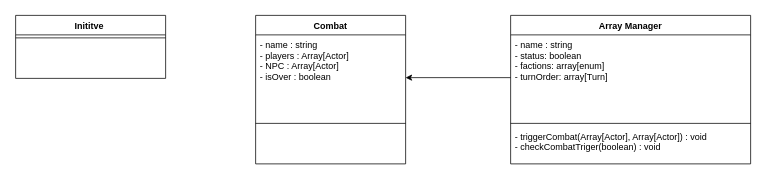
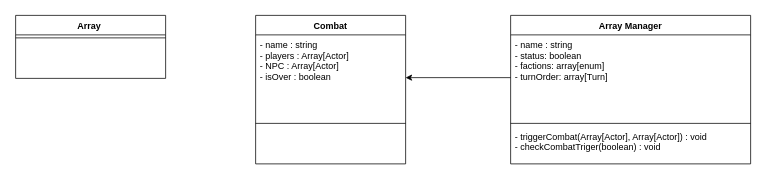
(90, 26) -> (90, 26)
